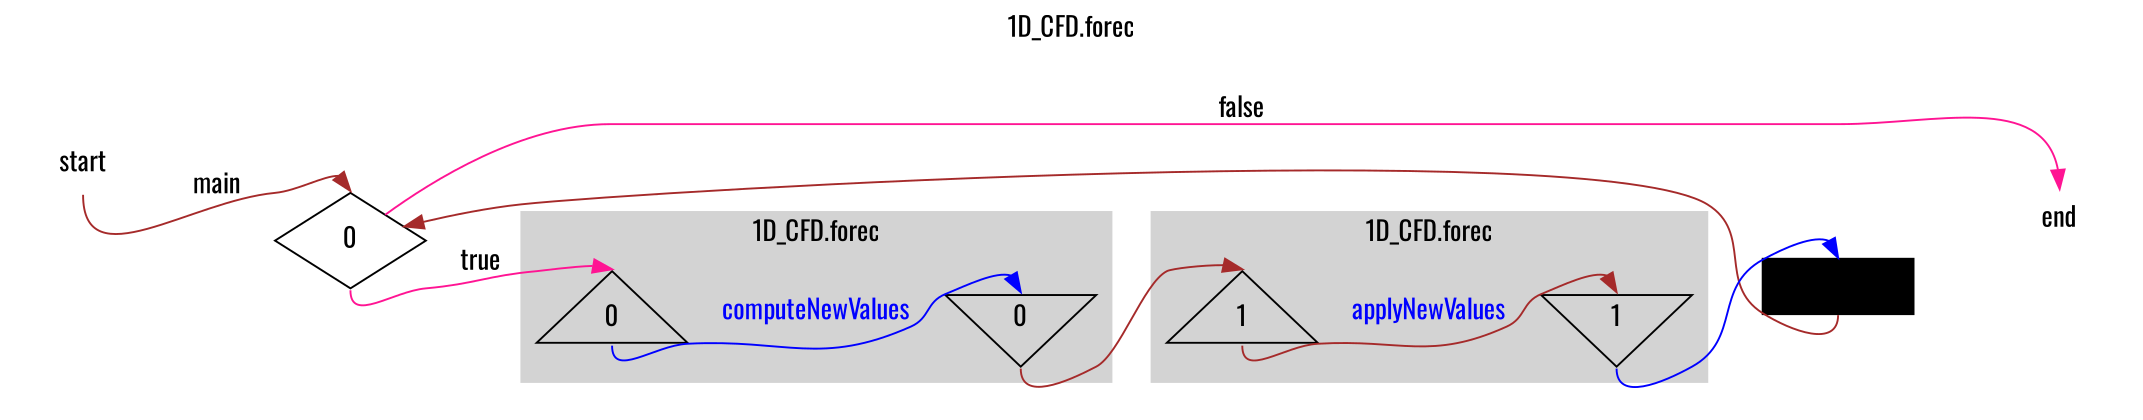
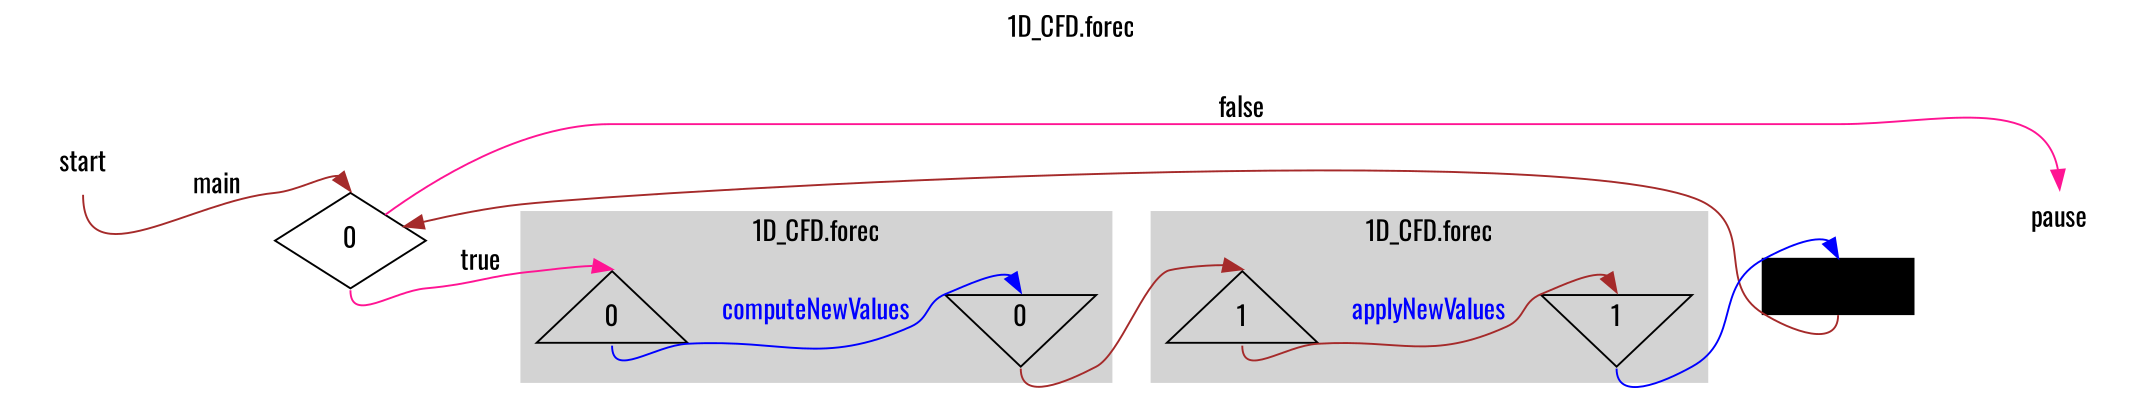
(2060, 220) -> (2060, 220)
